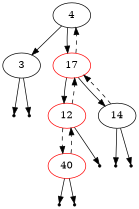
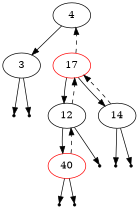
(67, 37) -> none
(67, 116) -> (67, 116)
(62, 137) -> (62, 137)
